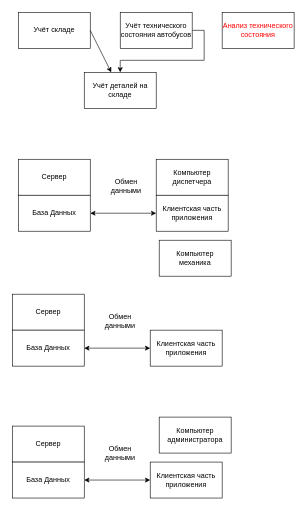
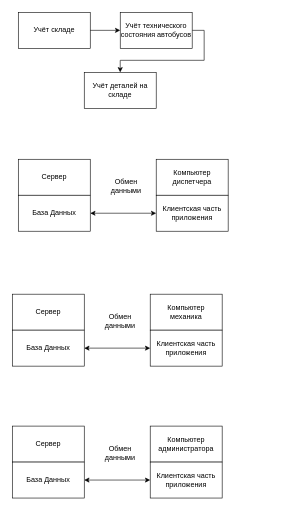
(258, 30) -> none
(109, 67) -> (103, 30)
(195, 258) -> (186, 312)
(195, 435) -> (186, 444)
